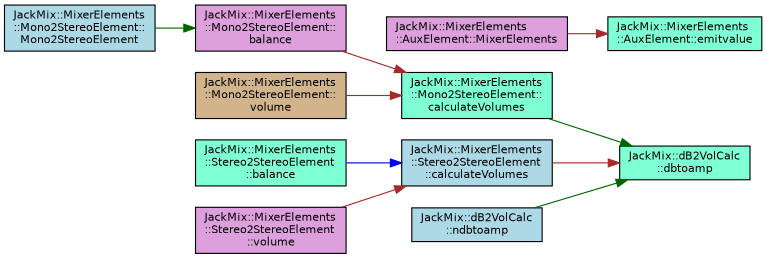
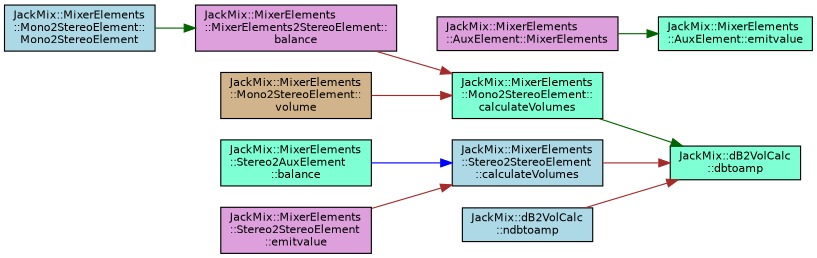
(271, 28) -> (296, 28)
(582, 34) -> (633, 34)
(271, 163) -> (296, 163)
(575, 195) -> (626, 195)
(271, 230) -> (296, 230)
